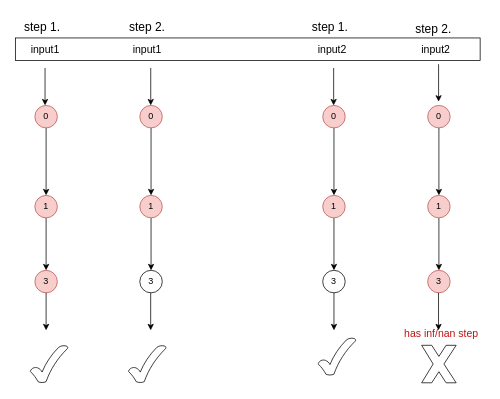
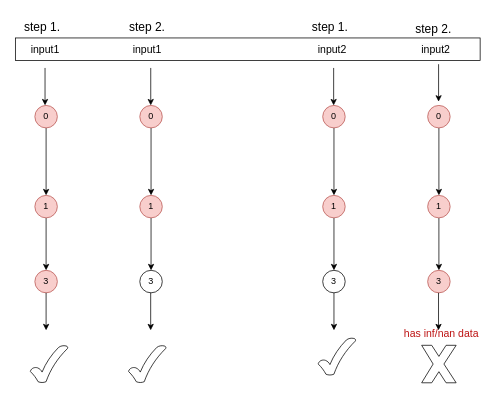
(442, 334) -> (442, 334)
